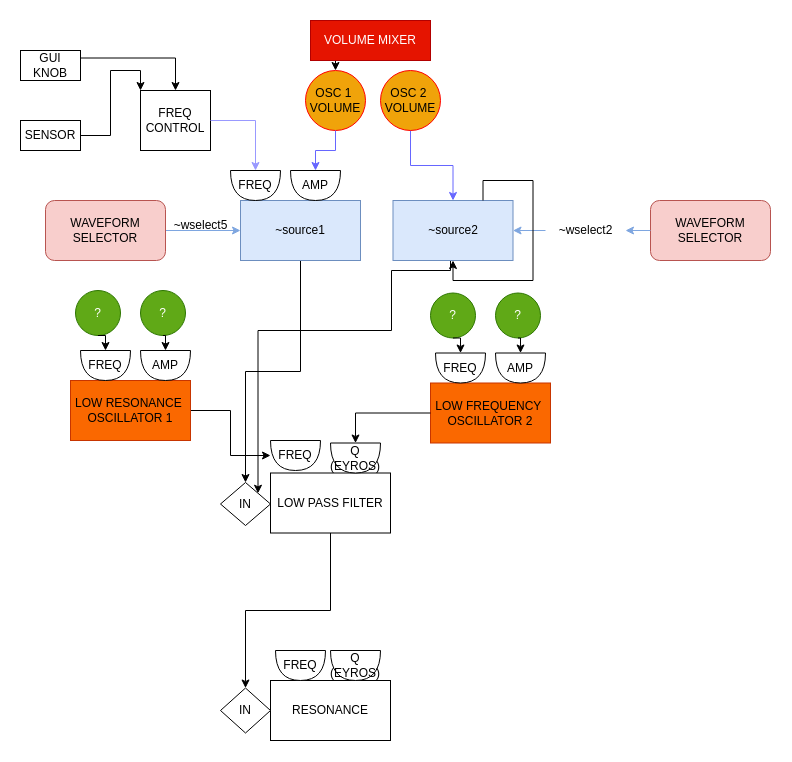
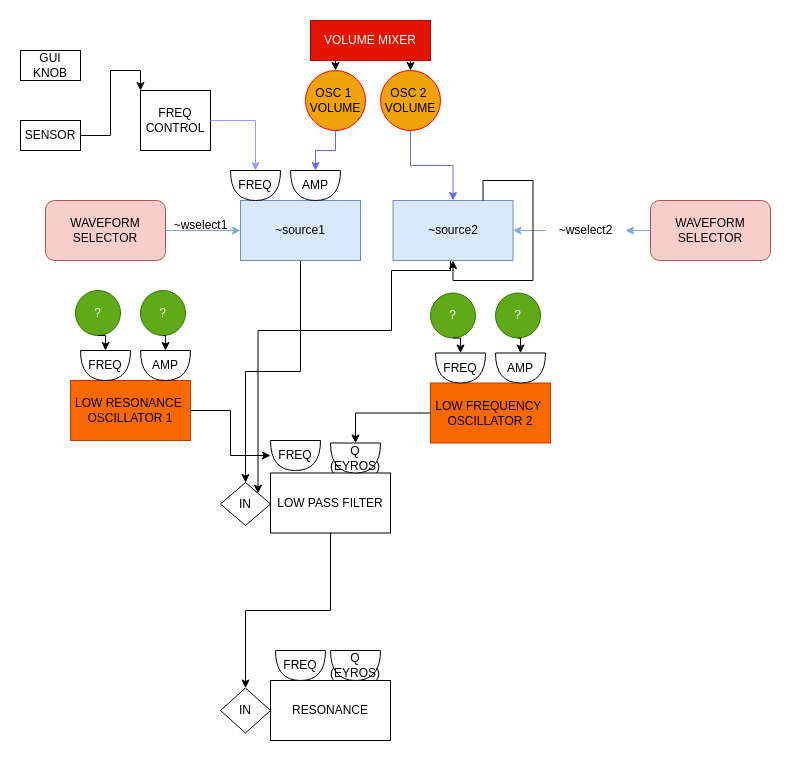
(141, 58) -> none
none -> (410, 61)
(201, 226) -> (201, 226)
